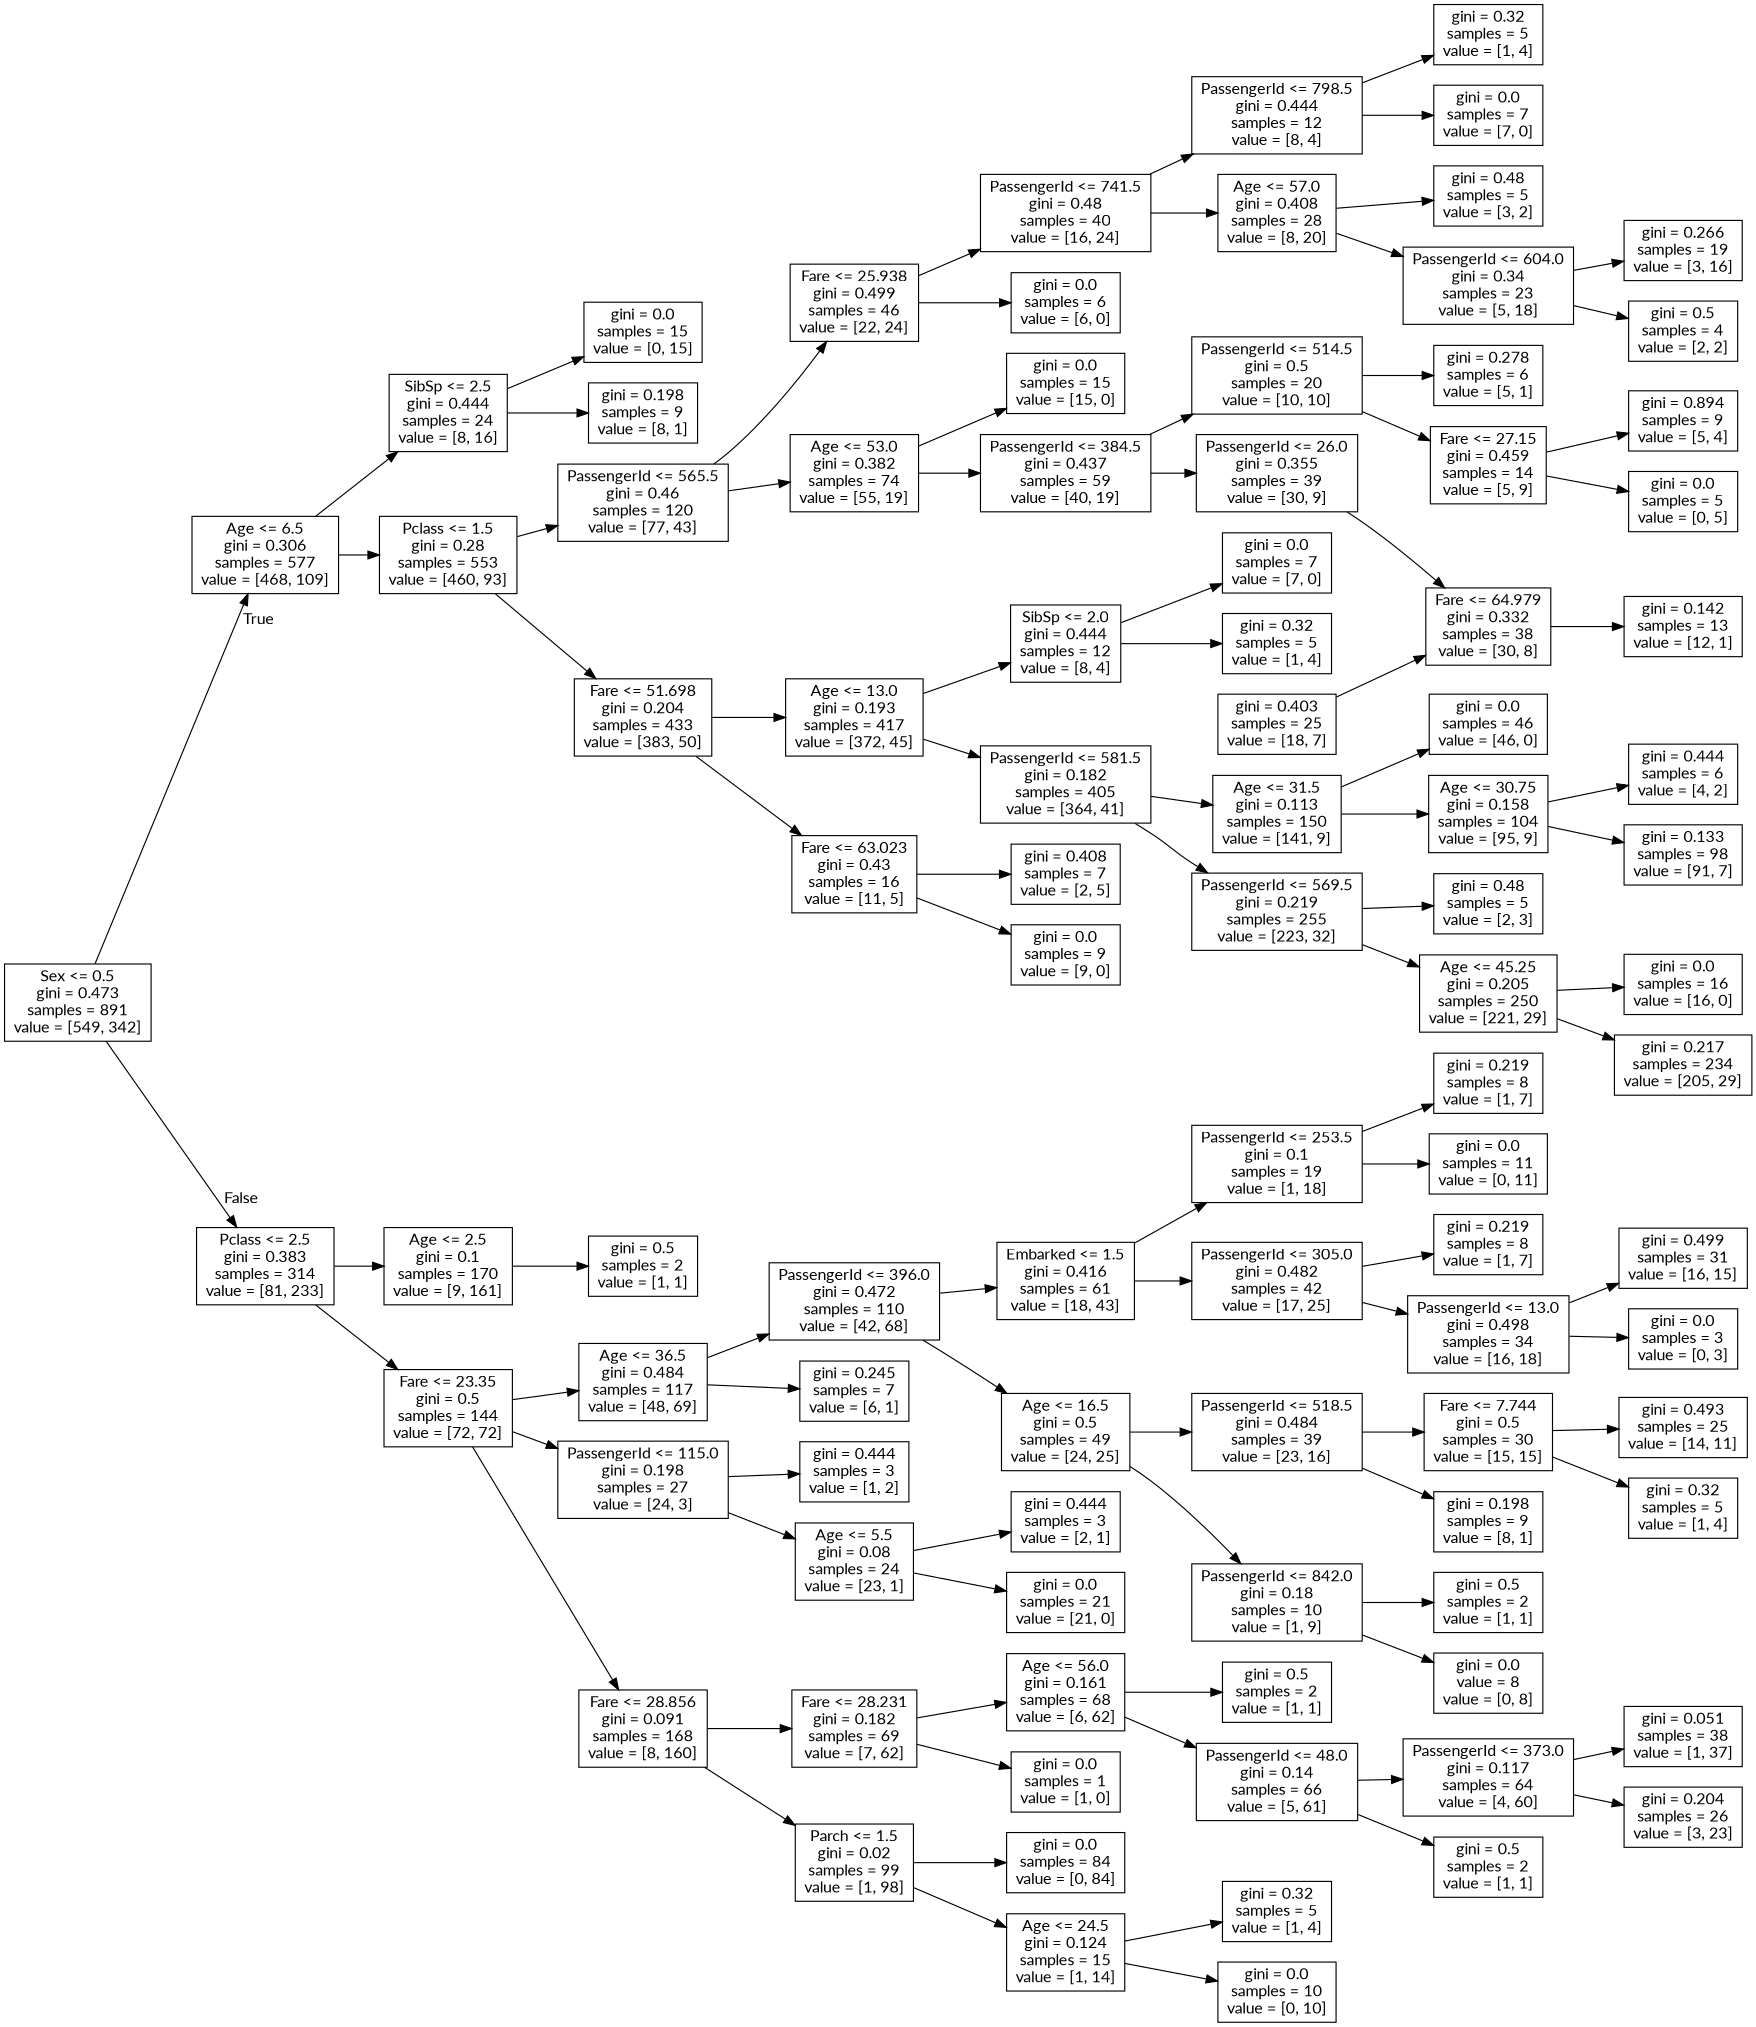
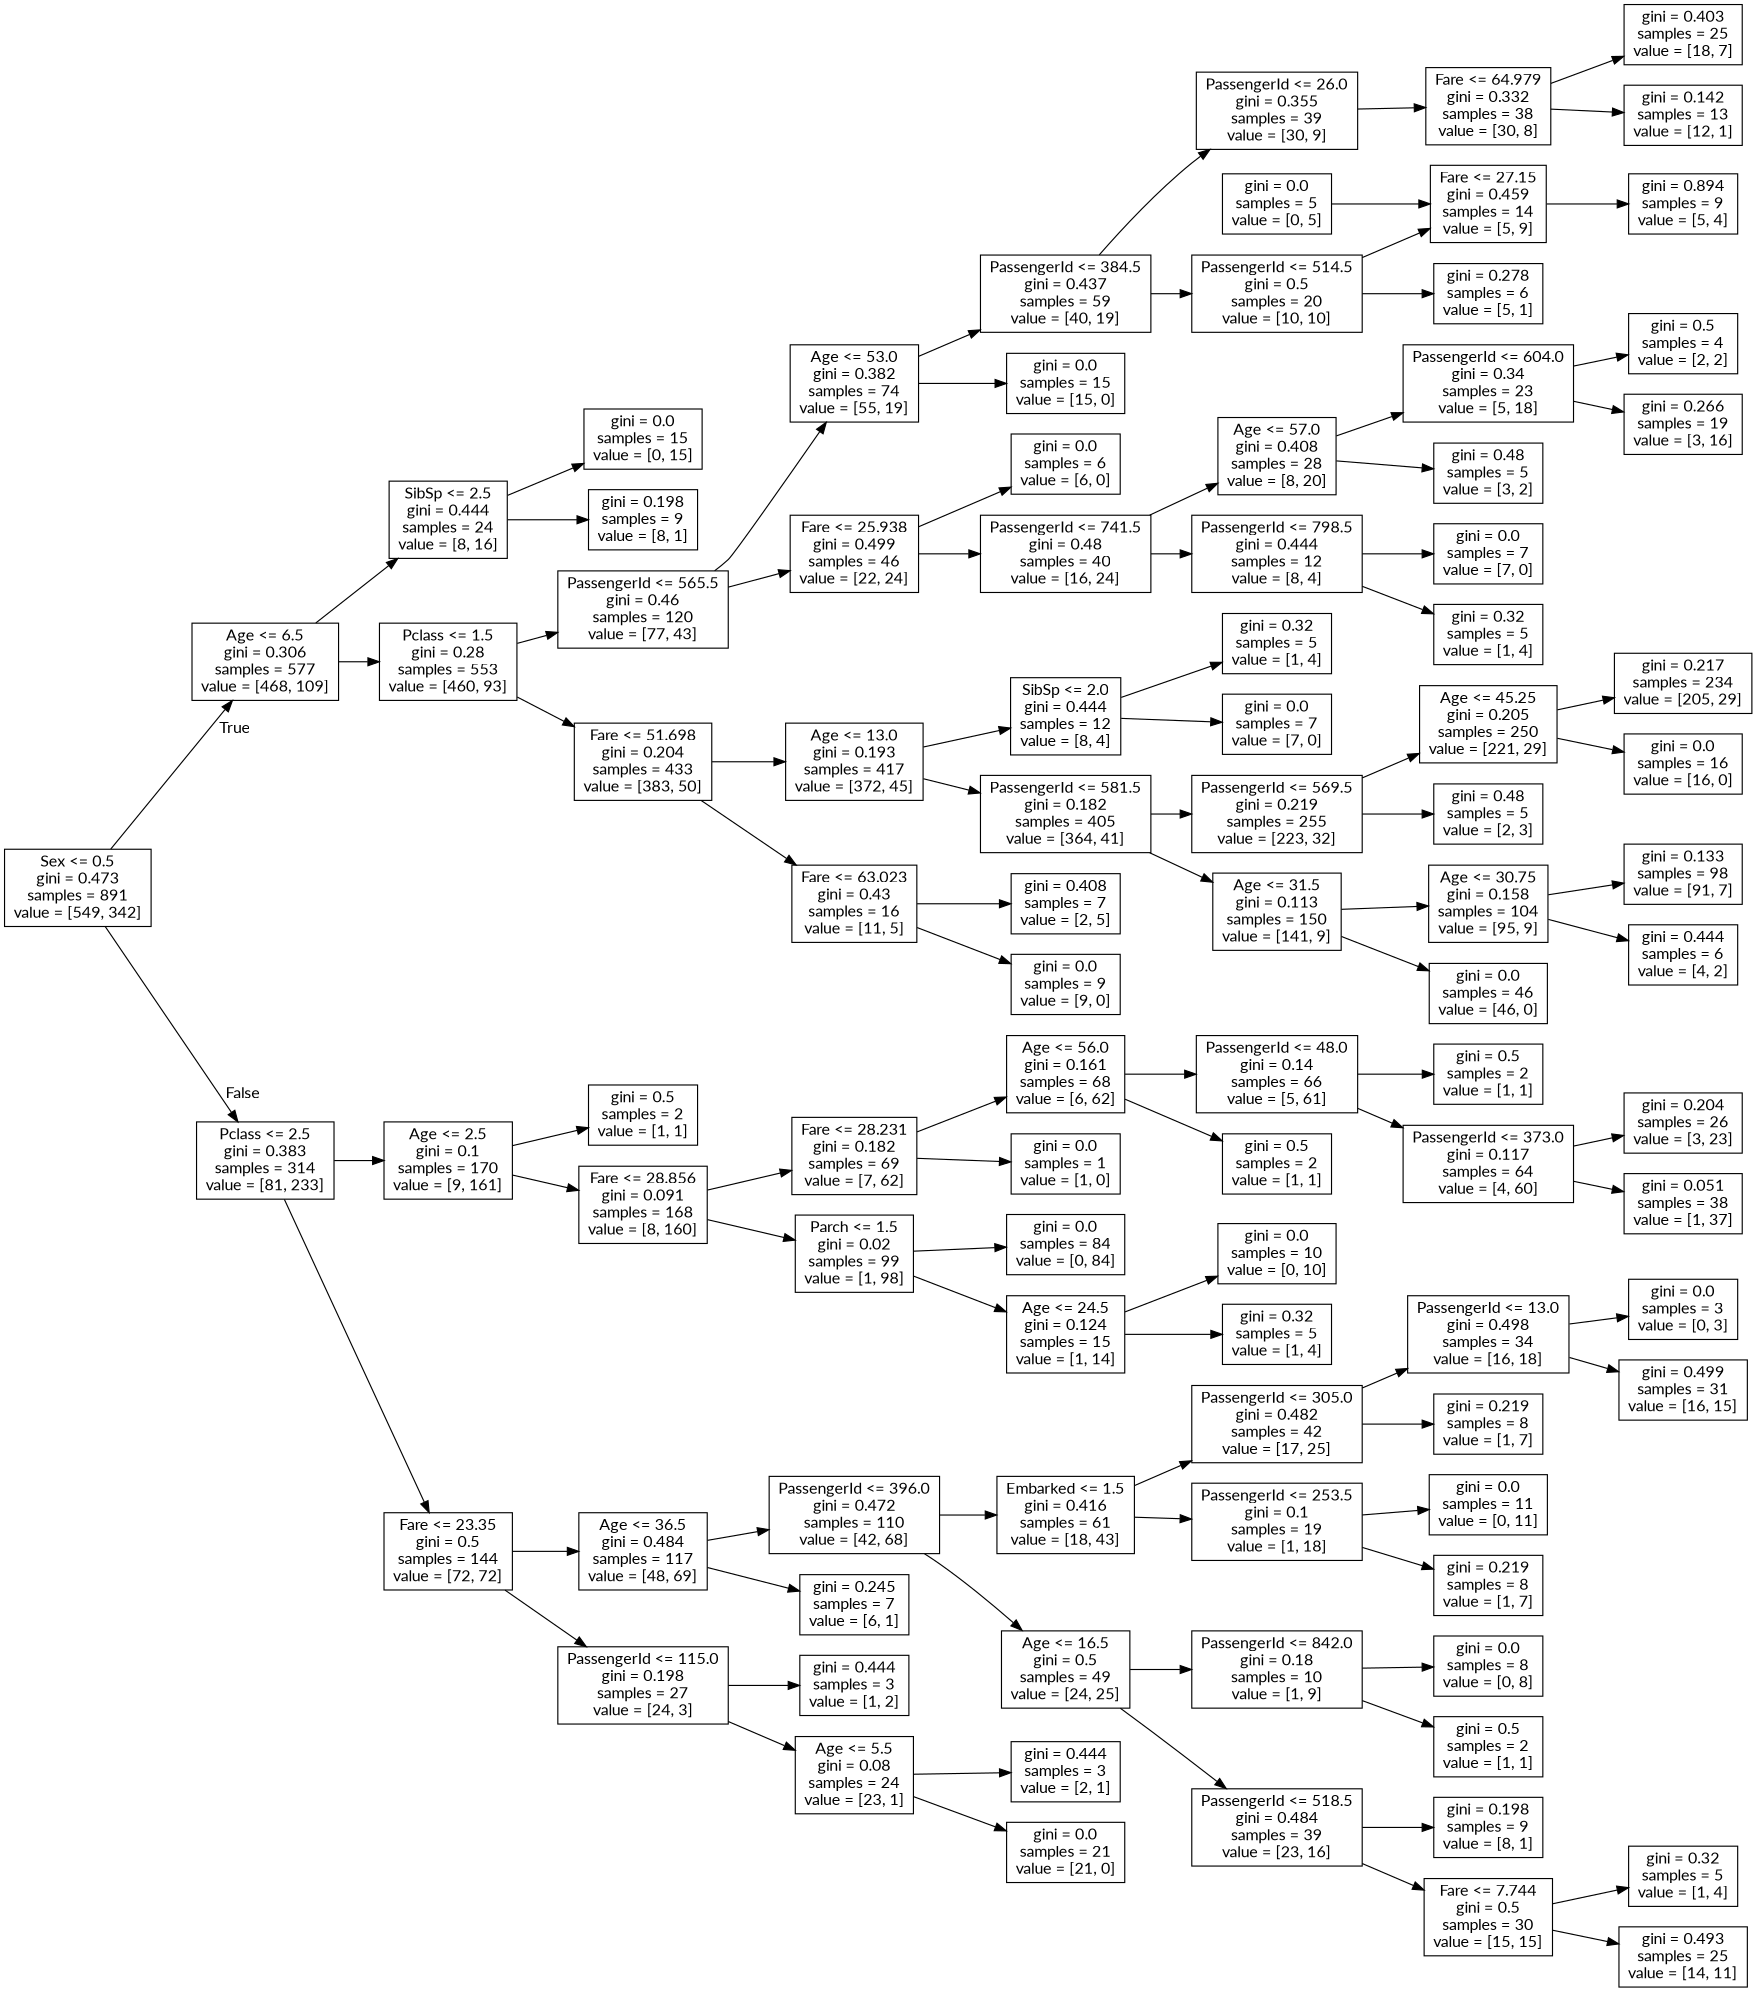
(1582, 483) -> (1375, 204)
(1376, 679) -> (1582, 72)
(543, 1563) -> (540, 1181)
(1488, 1683) -> (1488, 1666)
